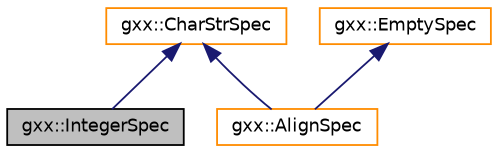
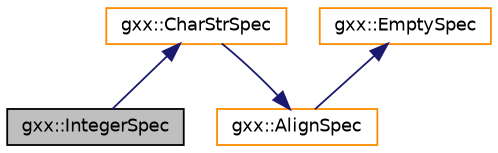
(243, 84) -> (251, 69)
